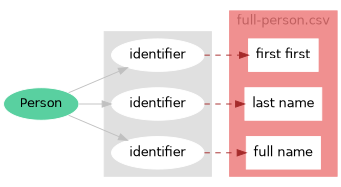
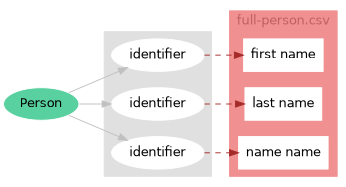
(283, 55) -> (283, 55)
(283, 153) -> (283, 153)
